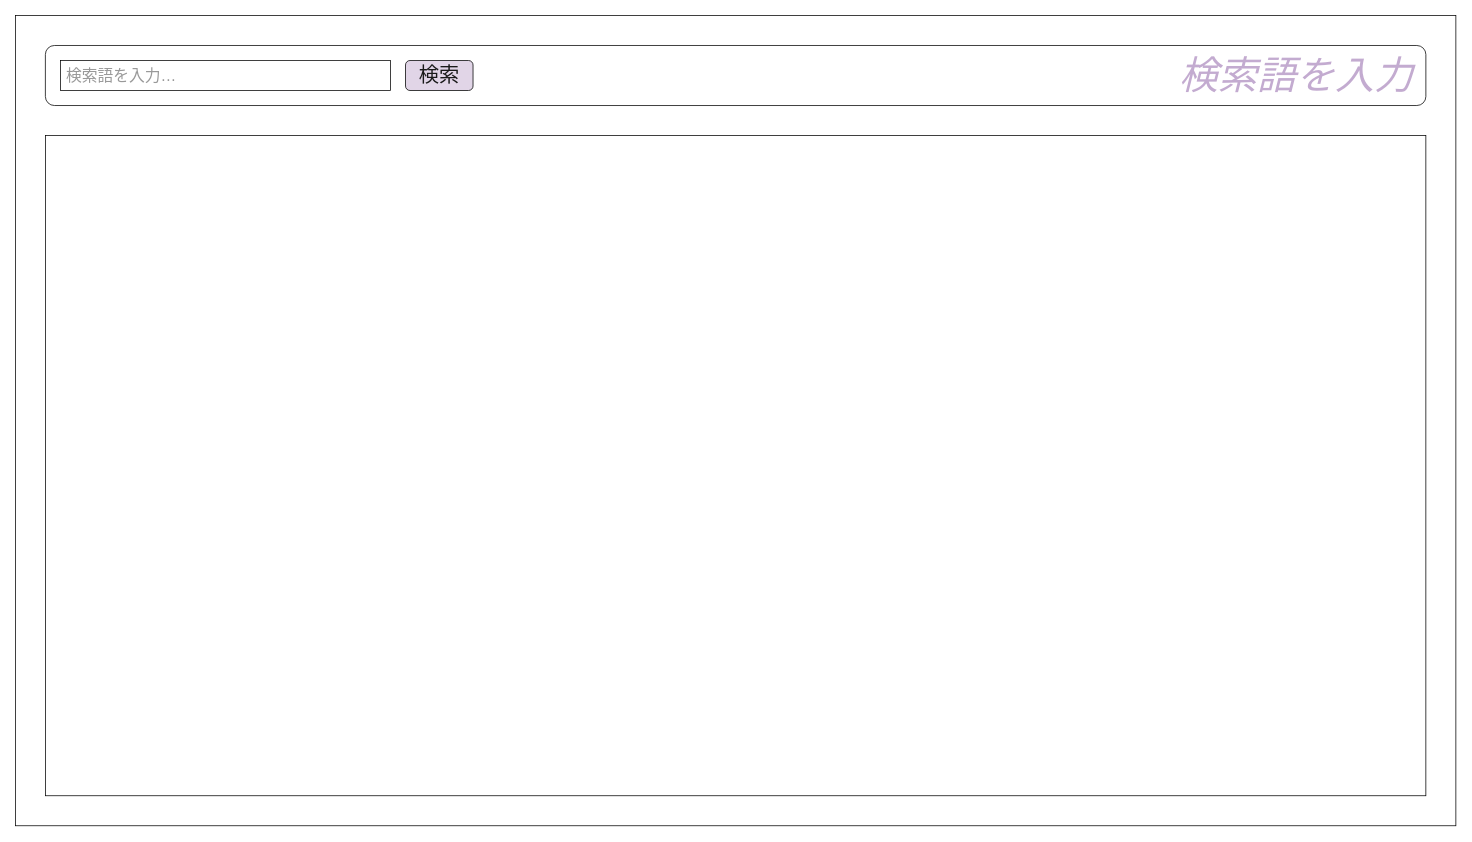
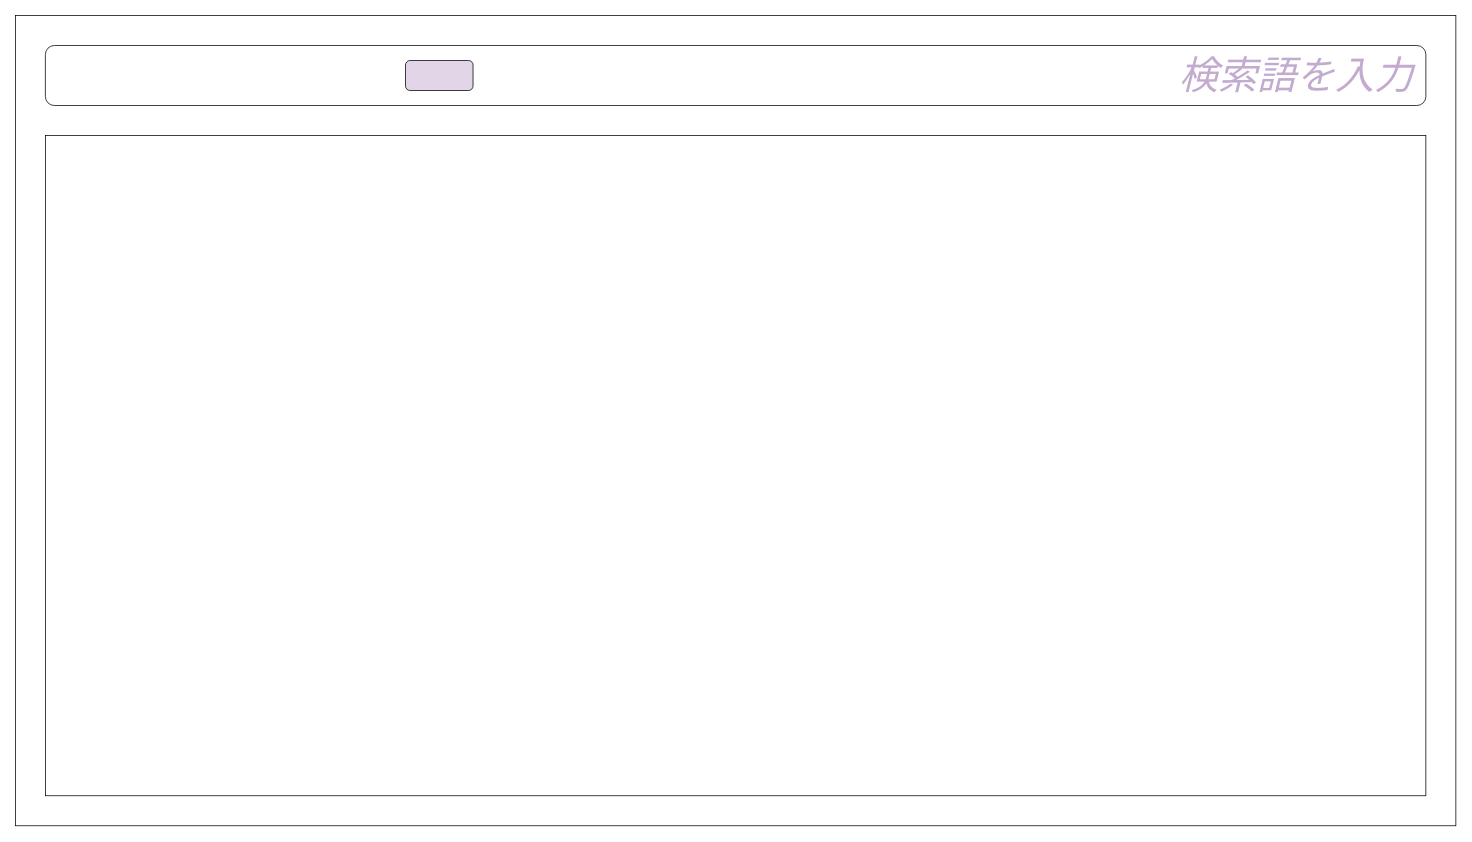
(225, 75) -> none
(439, 75) -> none
